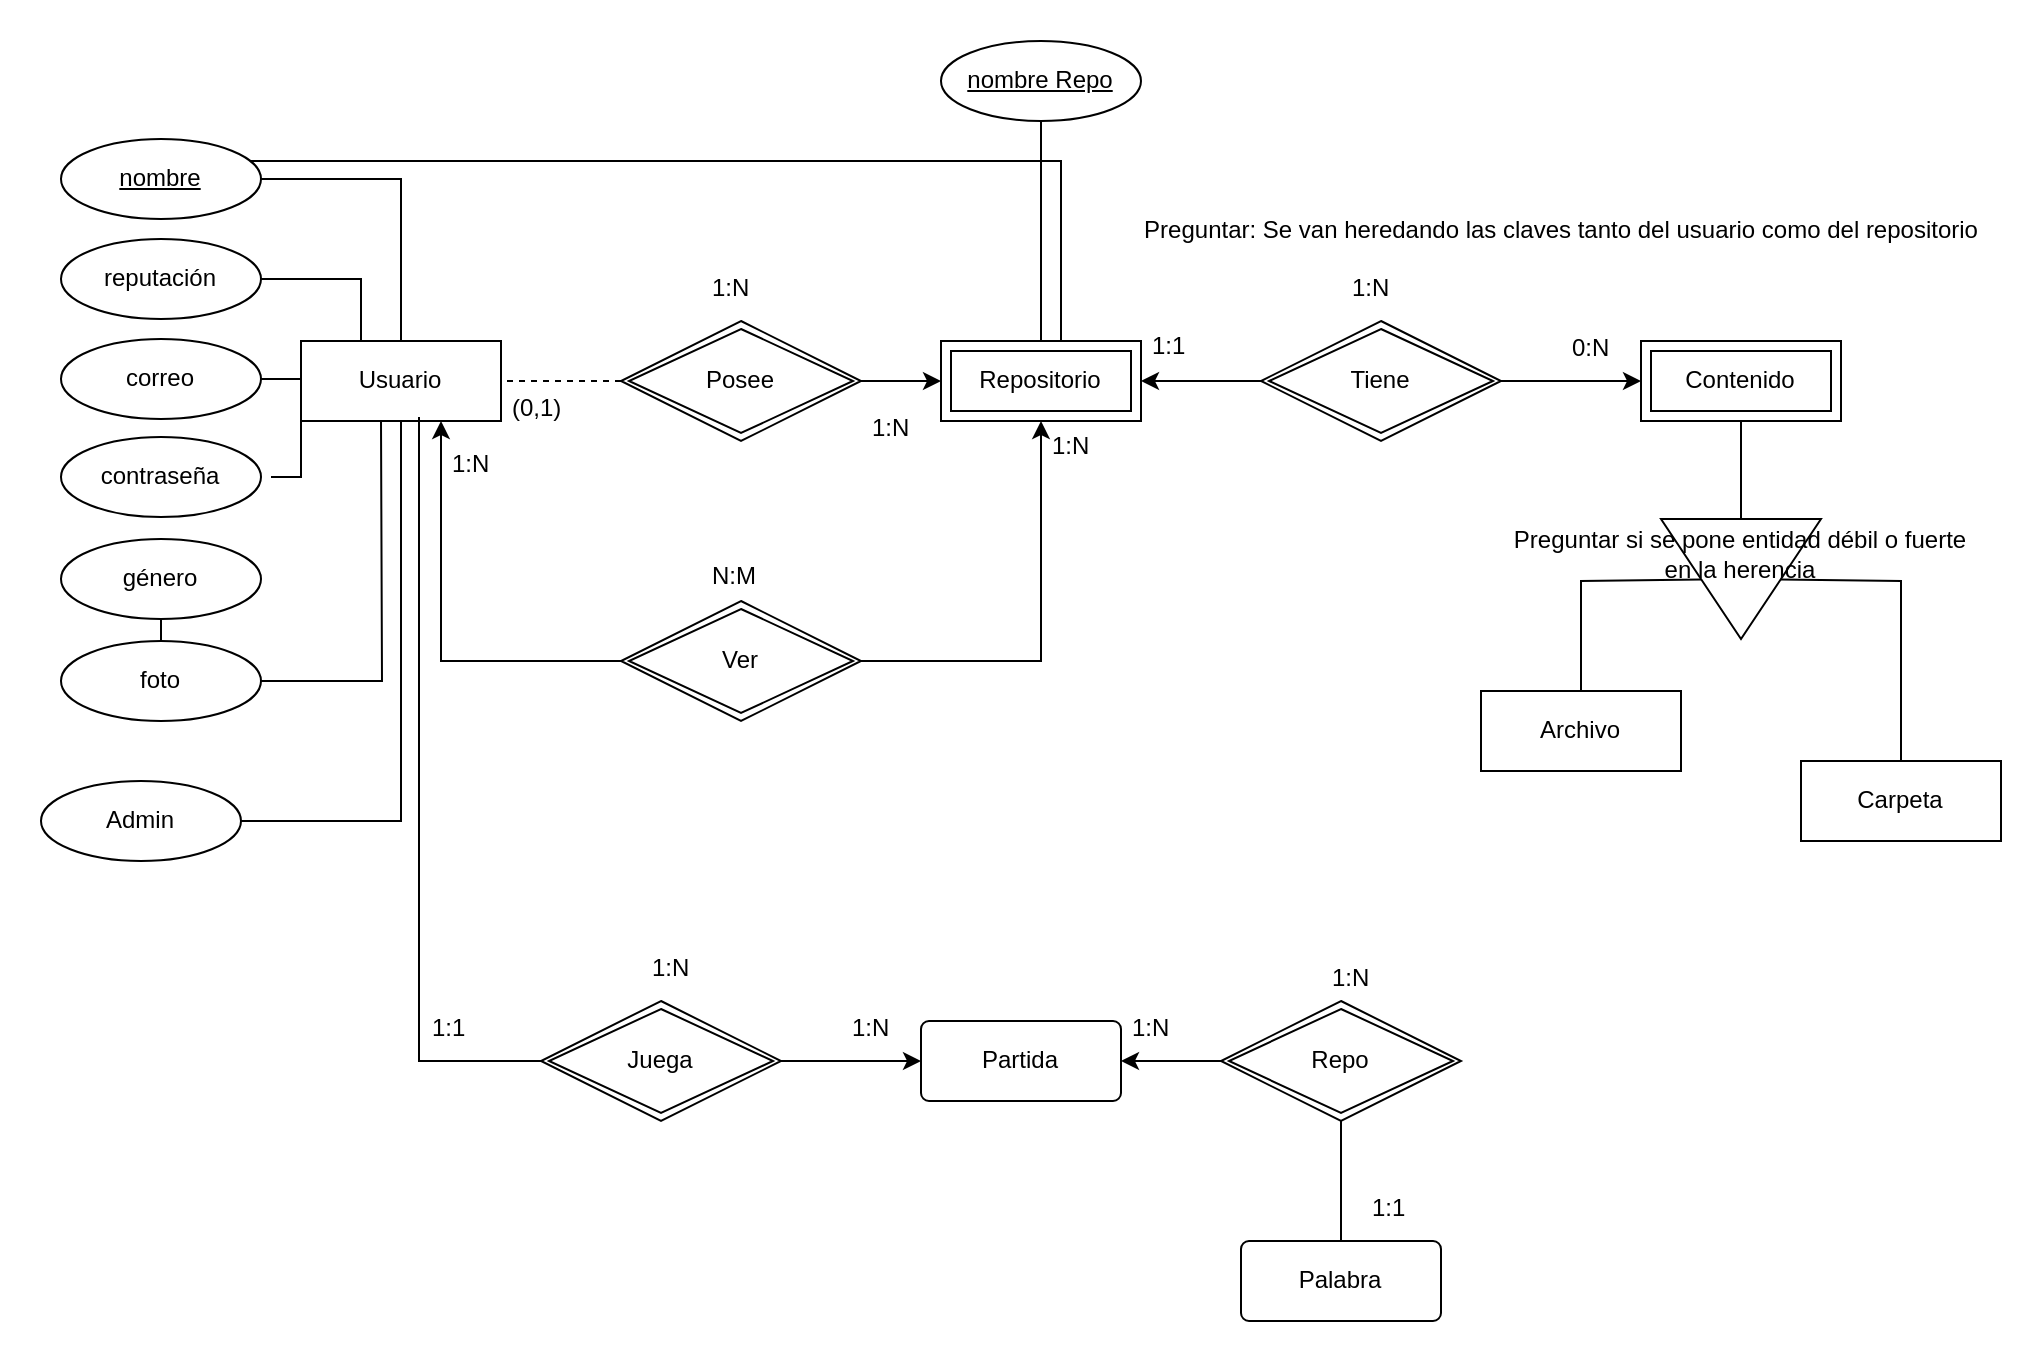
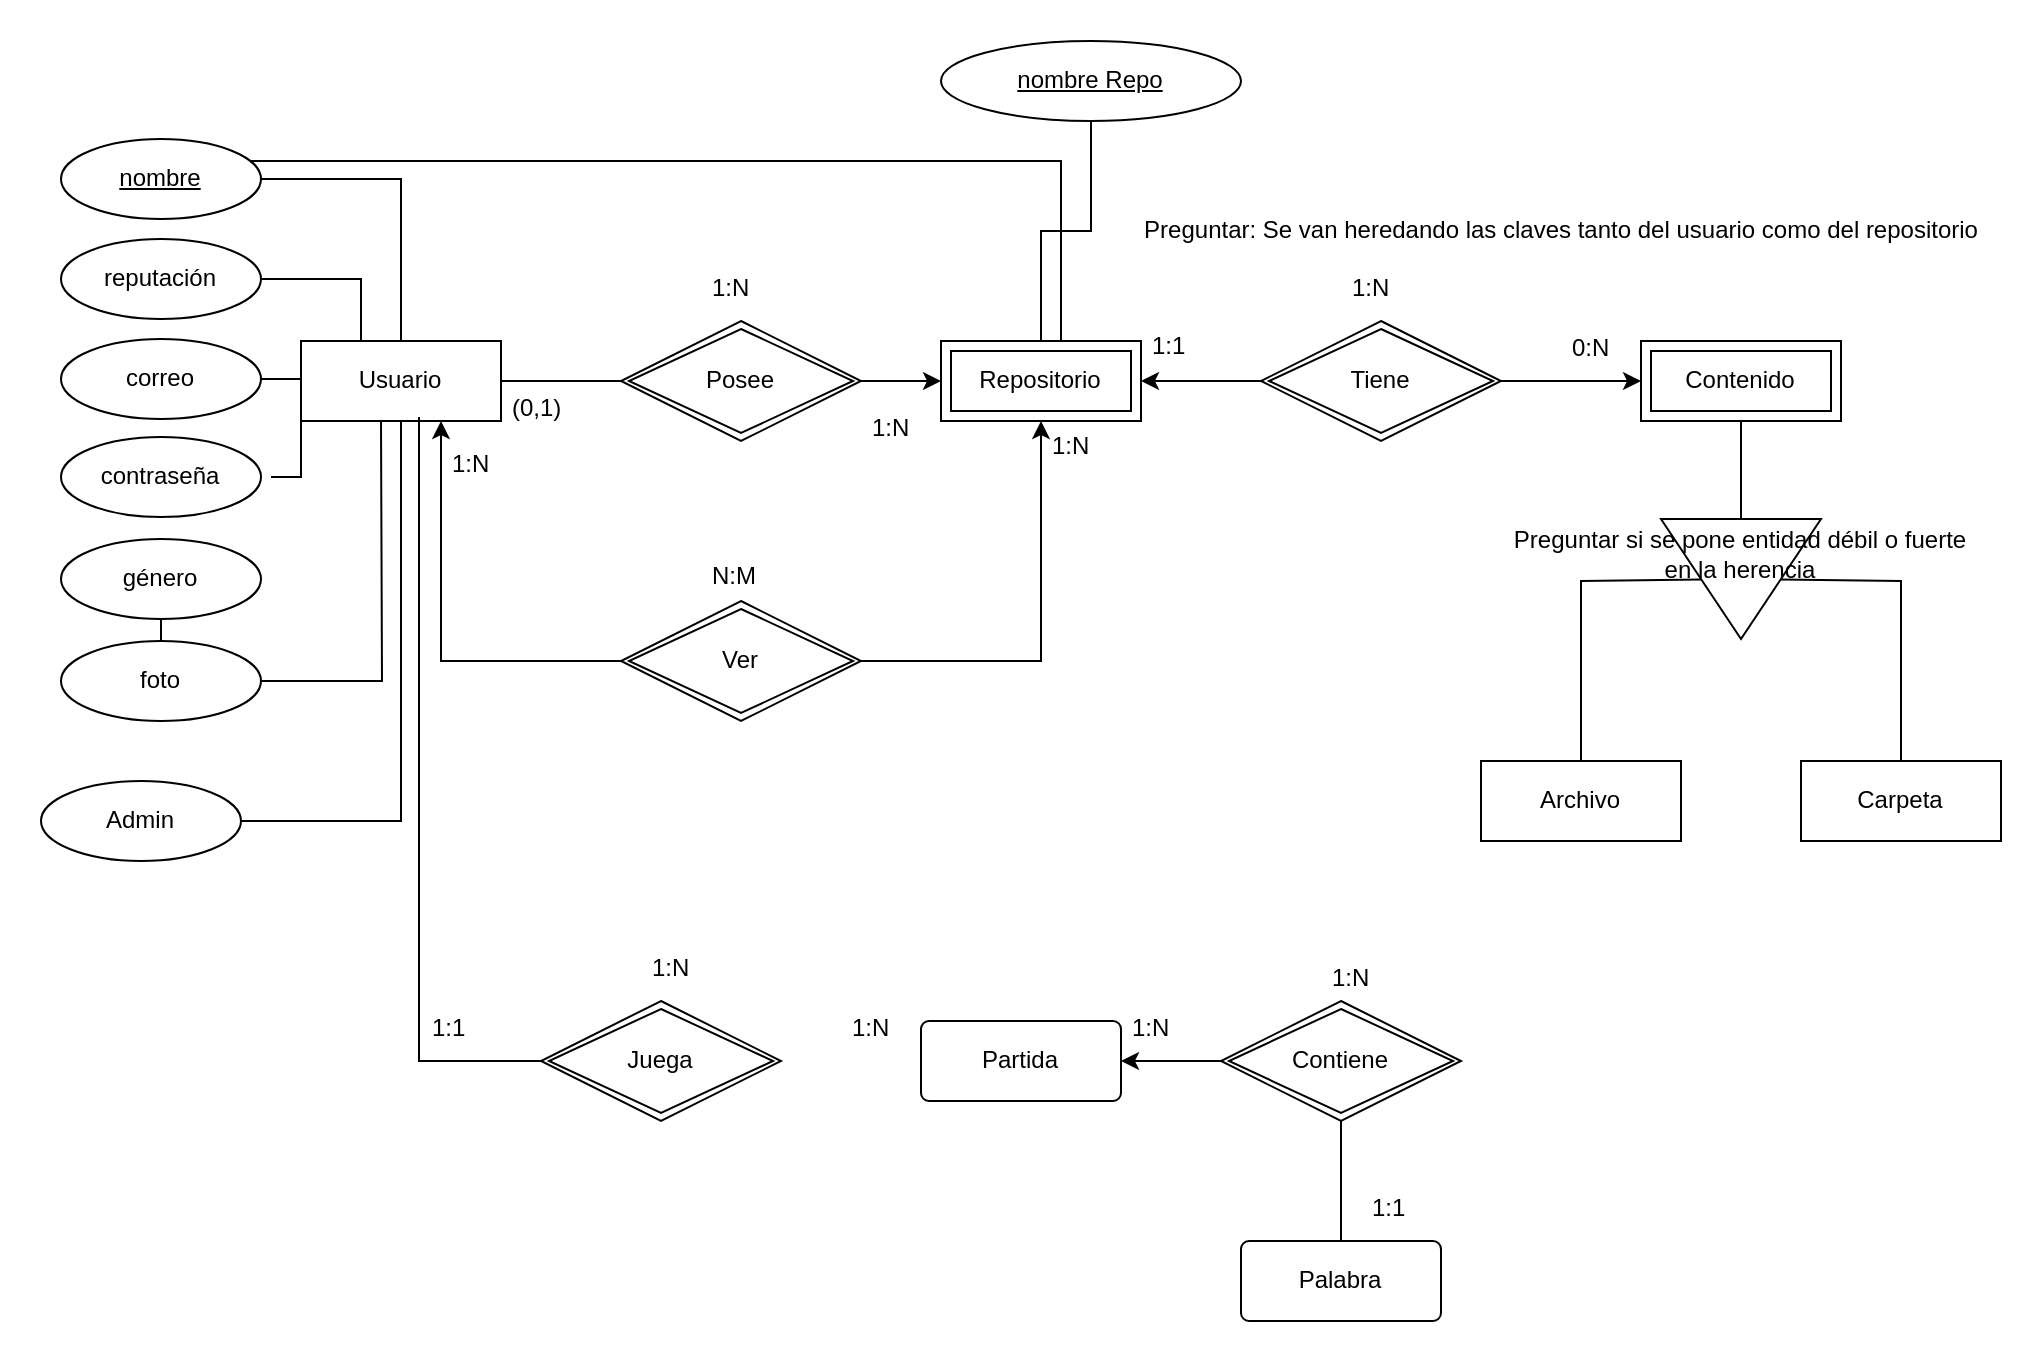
(1041, 81) -> (1091, 81)
(559, 381) -> (559, 381)
(1581, 731) -> (1581, 801)
(844, 1061) -> none
(1341, 1061) -> (1341, 1061)
